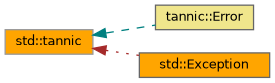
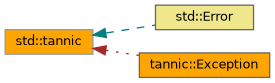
(205, 17) -> (205, 17)
(205, 65) -> (205, 65)
